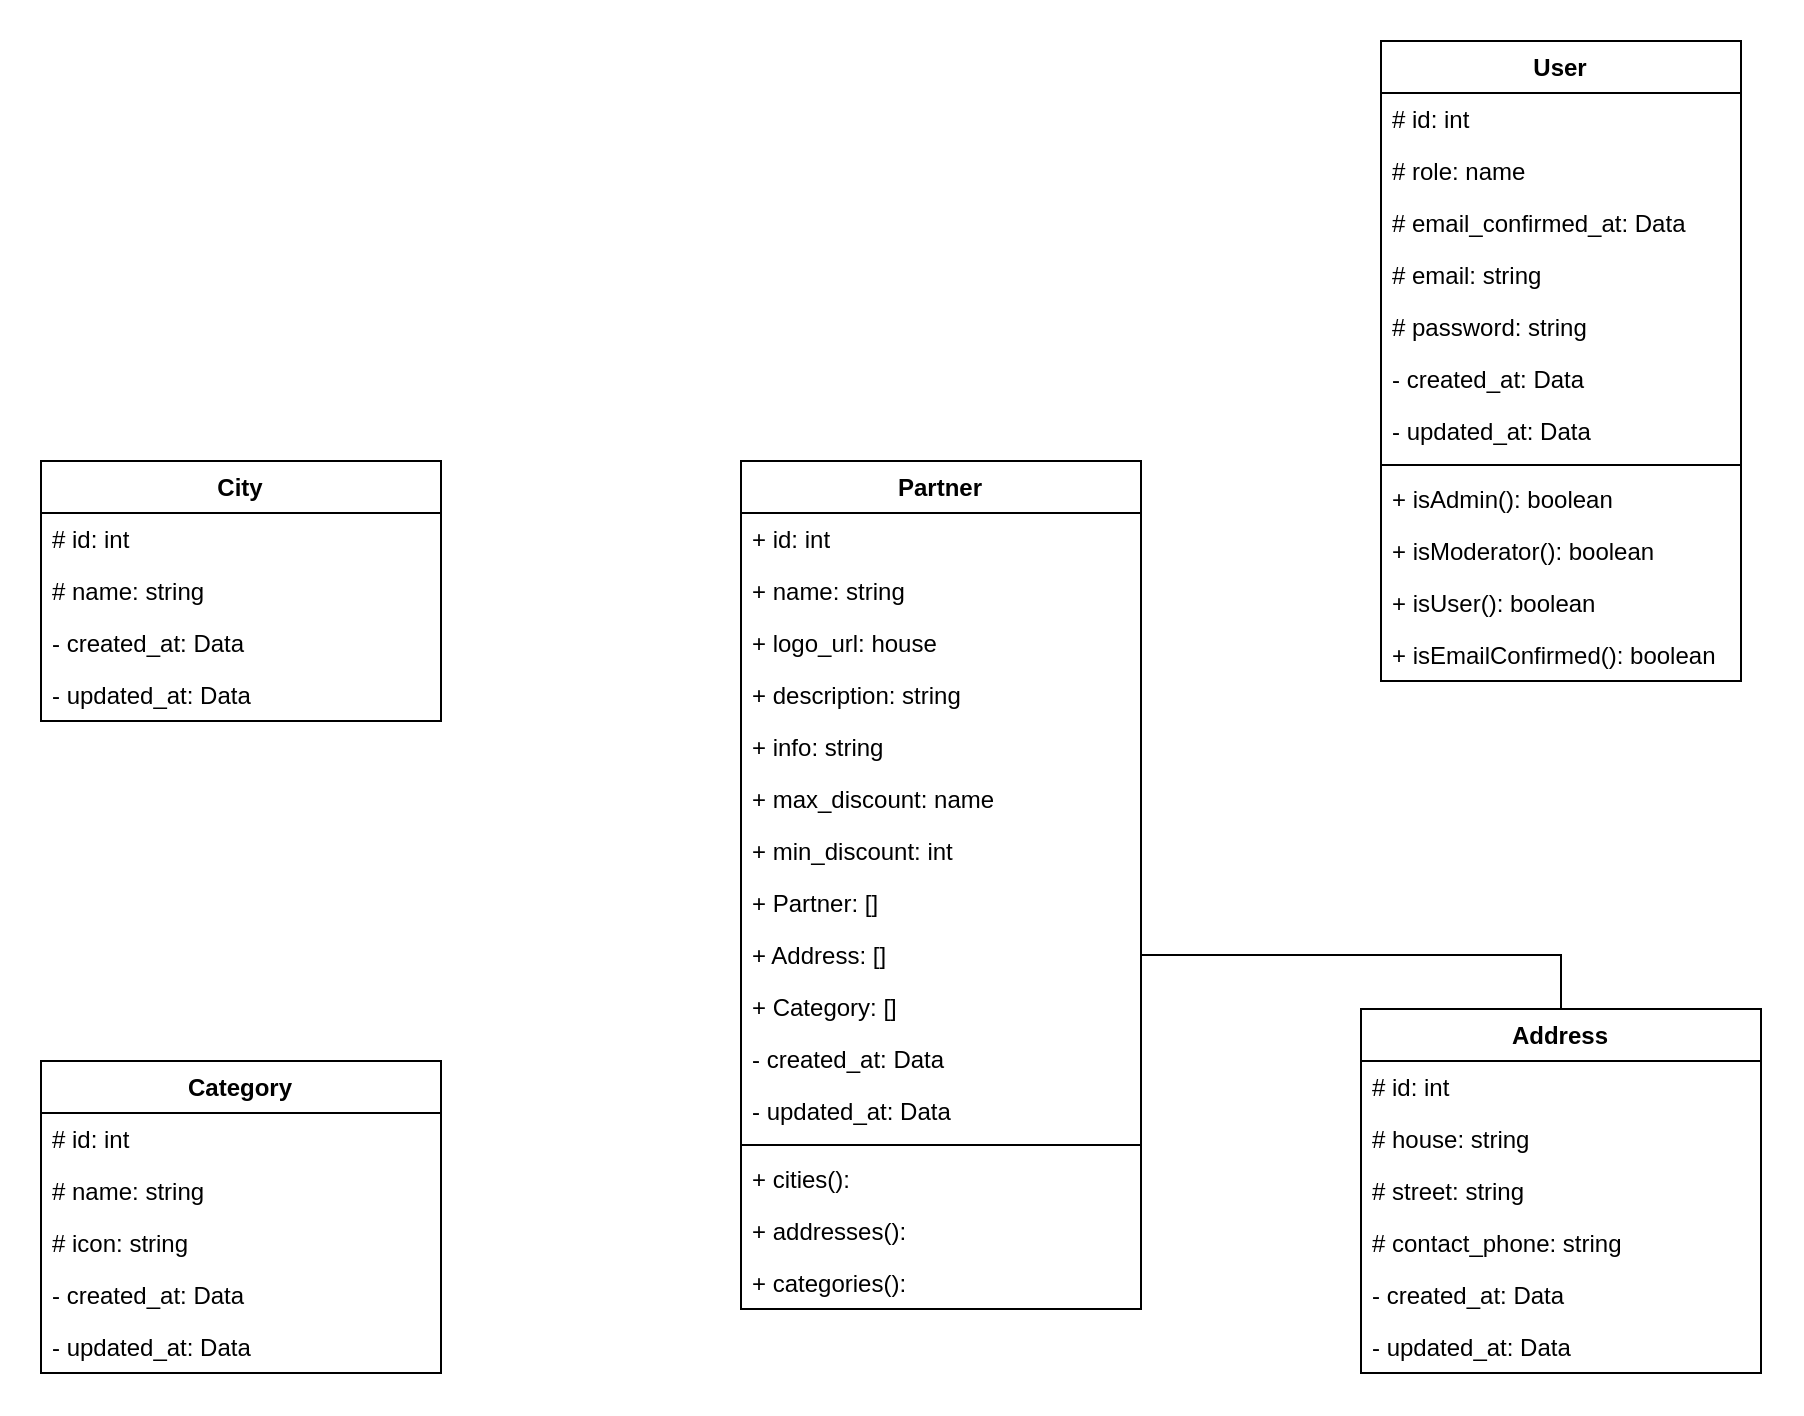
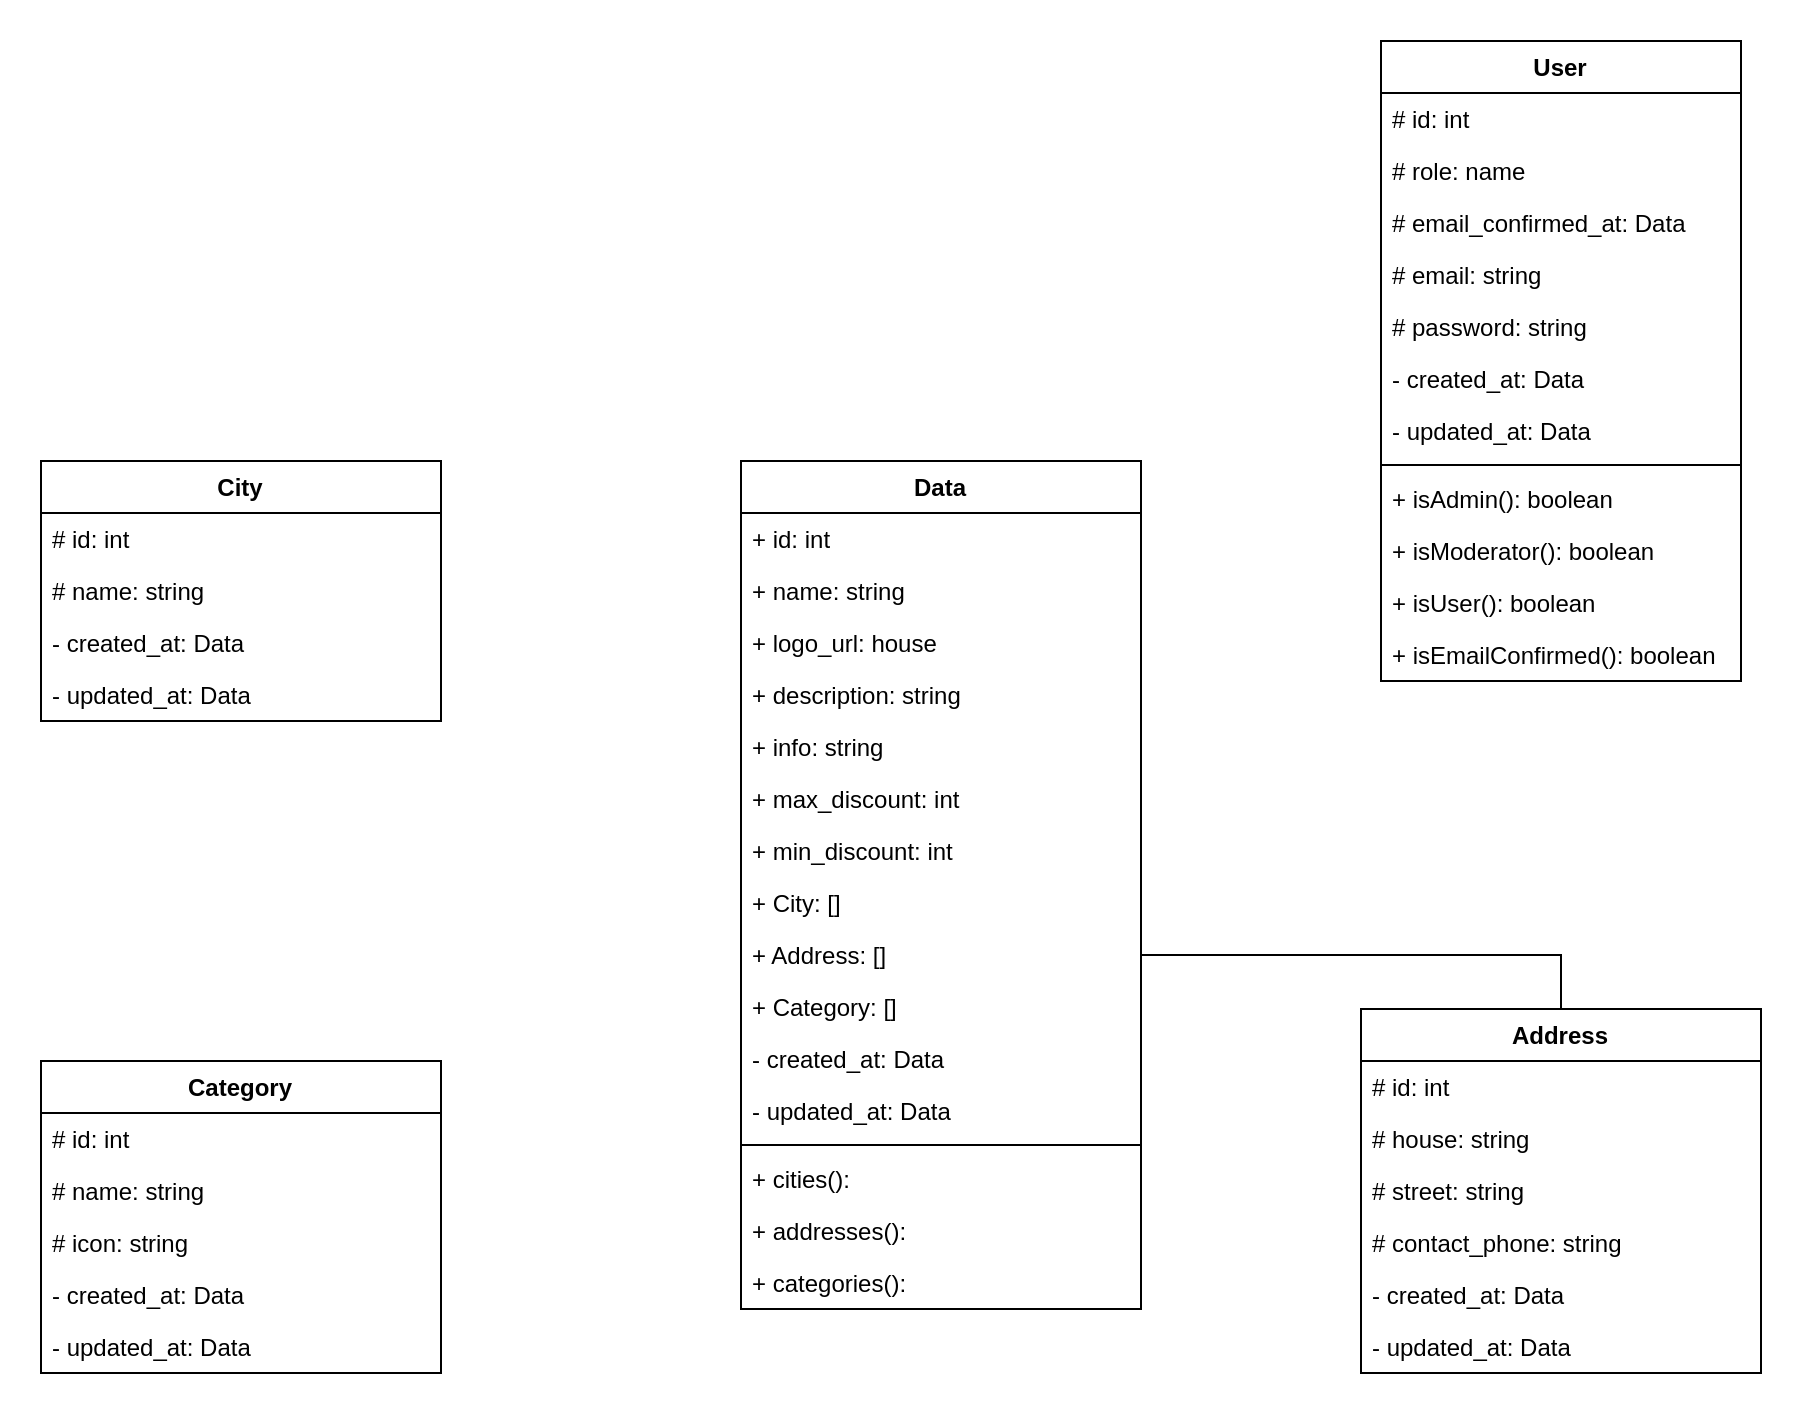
(940, 488) -> (940, 488)
(874, 800) -> (864, 800)
(830, 904) -> (807, 904)
